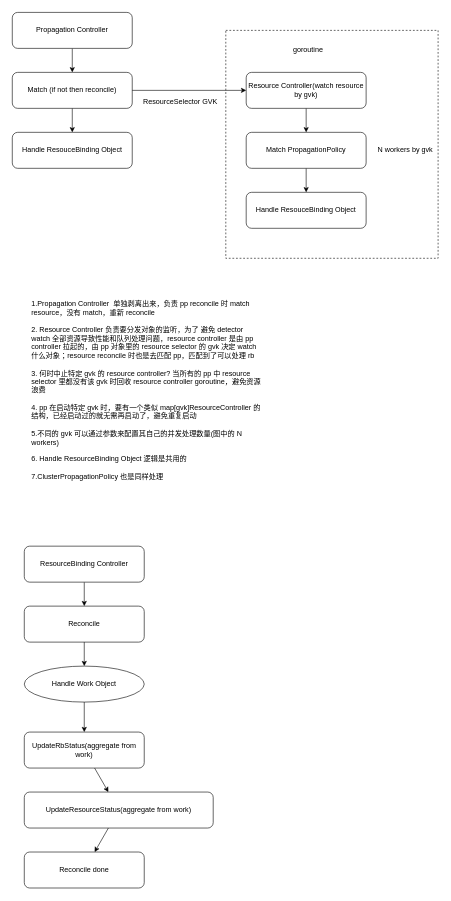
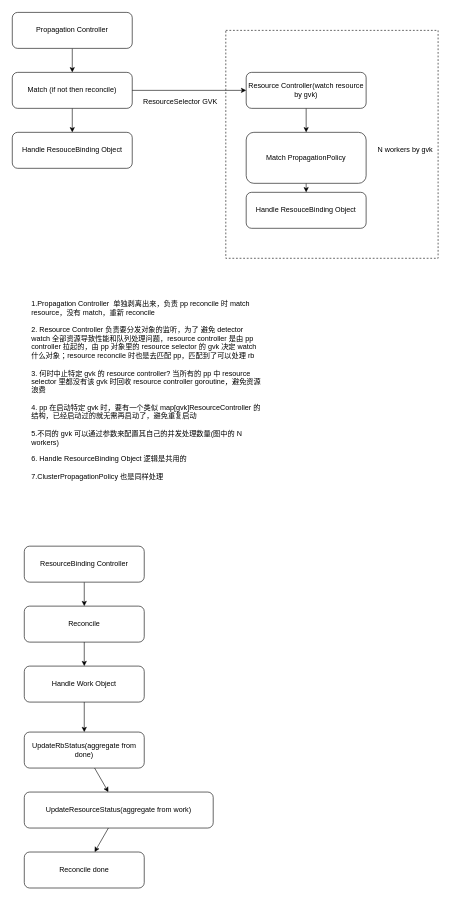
(308, 50) -> none
(306, 150) -> (306, 158)
(84, 684) -> (84, 684)
(84, 750) -> (84, 750)
